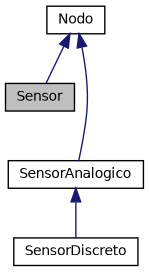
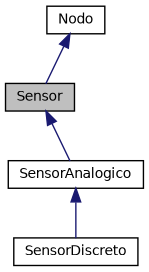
(87, 104) -> (61, 142)
